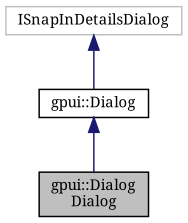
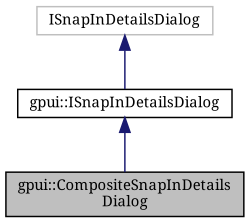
(94, 103) -> (125, 103)
(94, 194) -> (125, 194)
